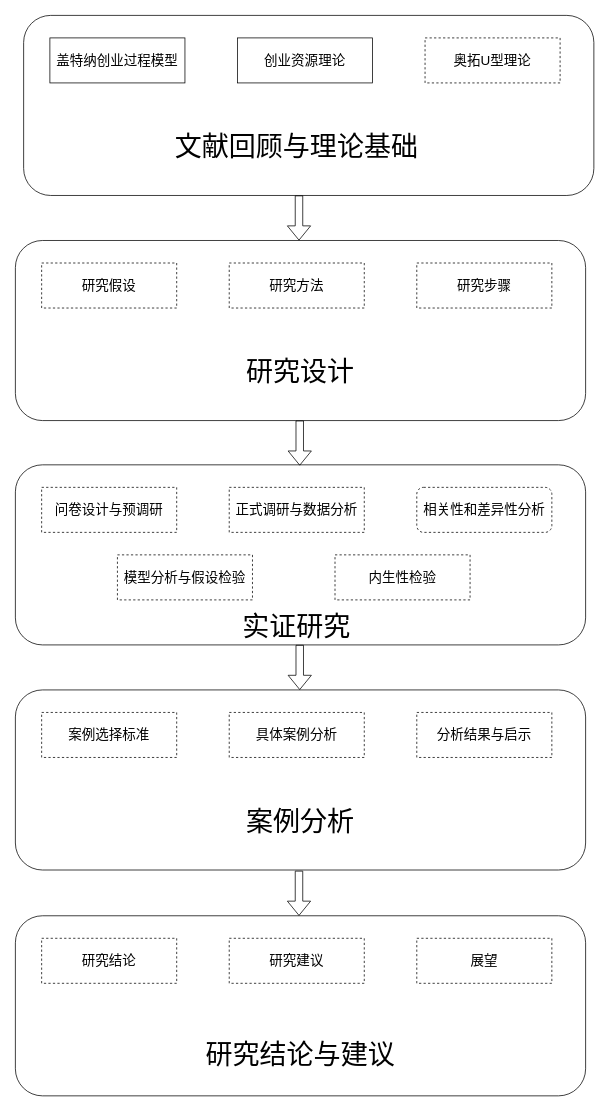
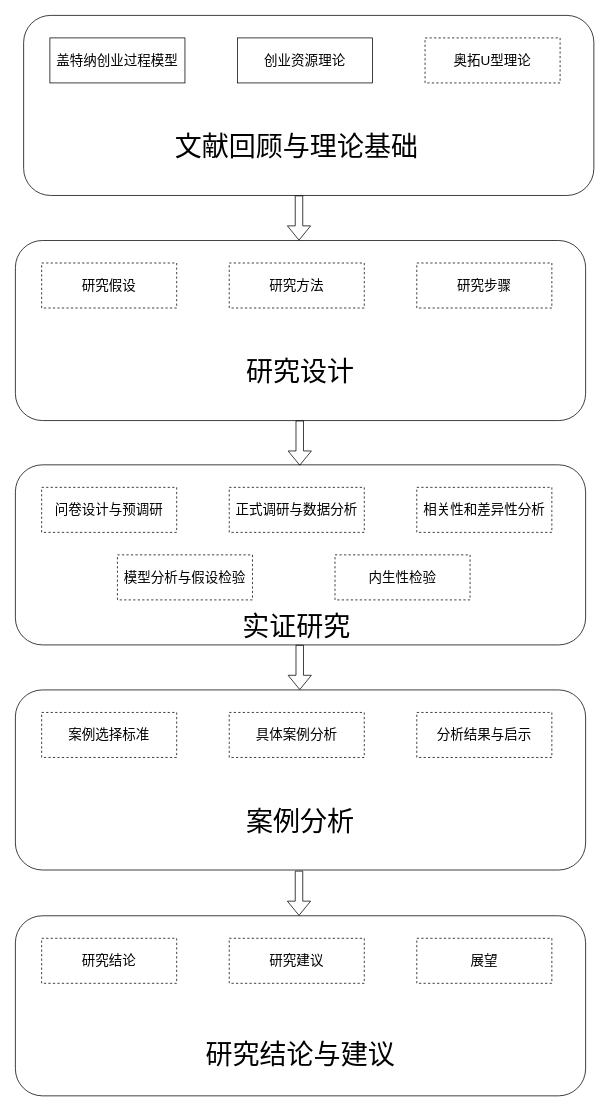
(484, 510) -> (484, 510)
